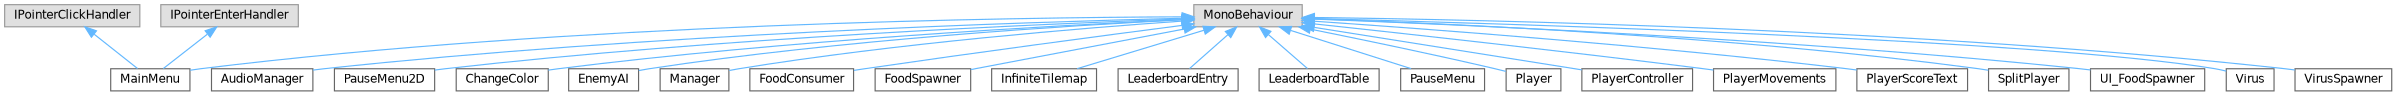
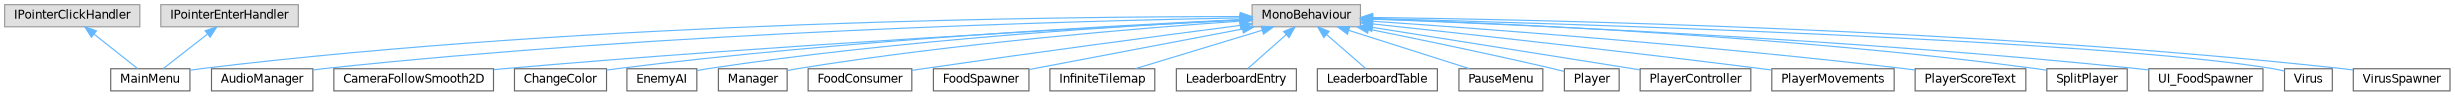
(385, 80) -> (414, 80)
